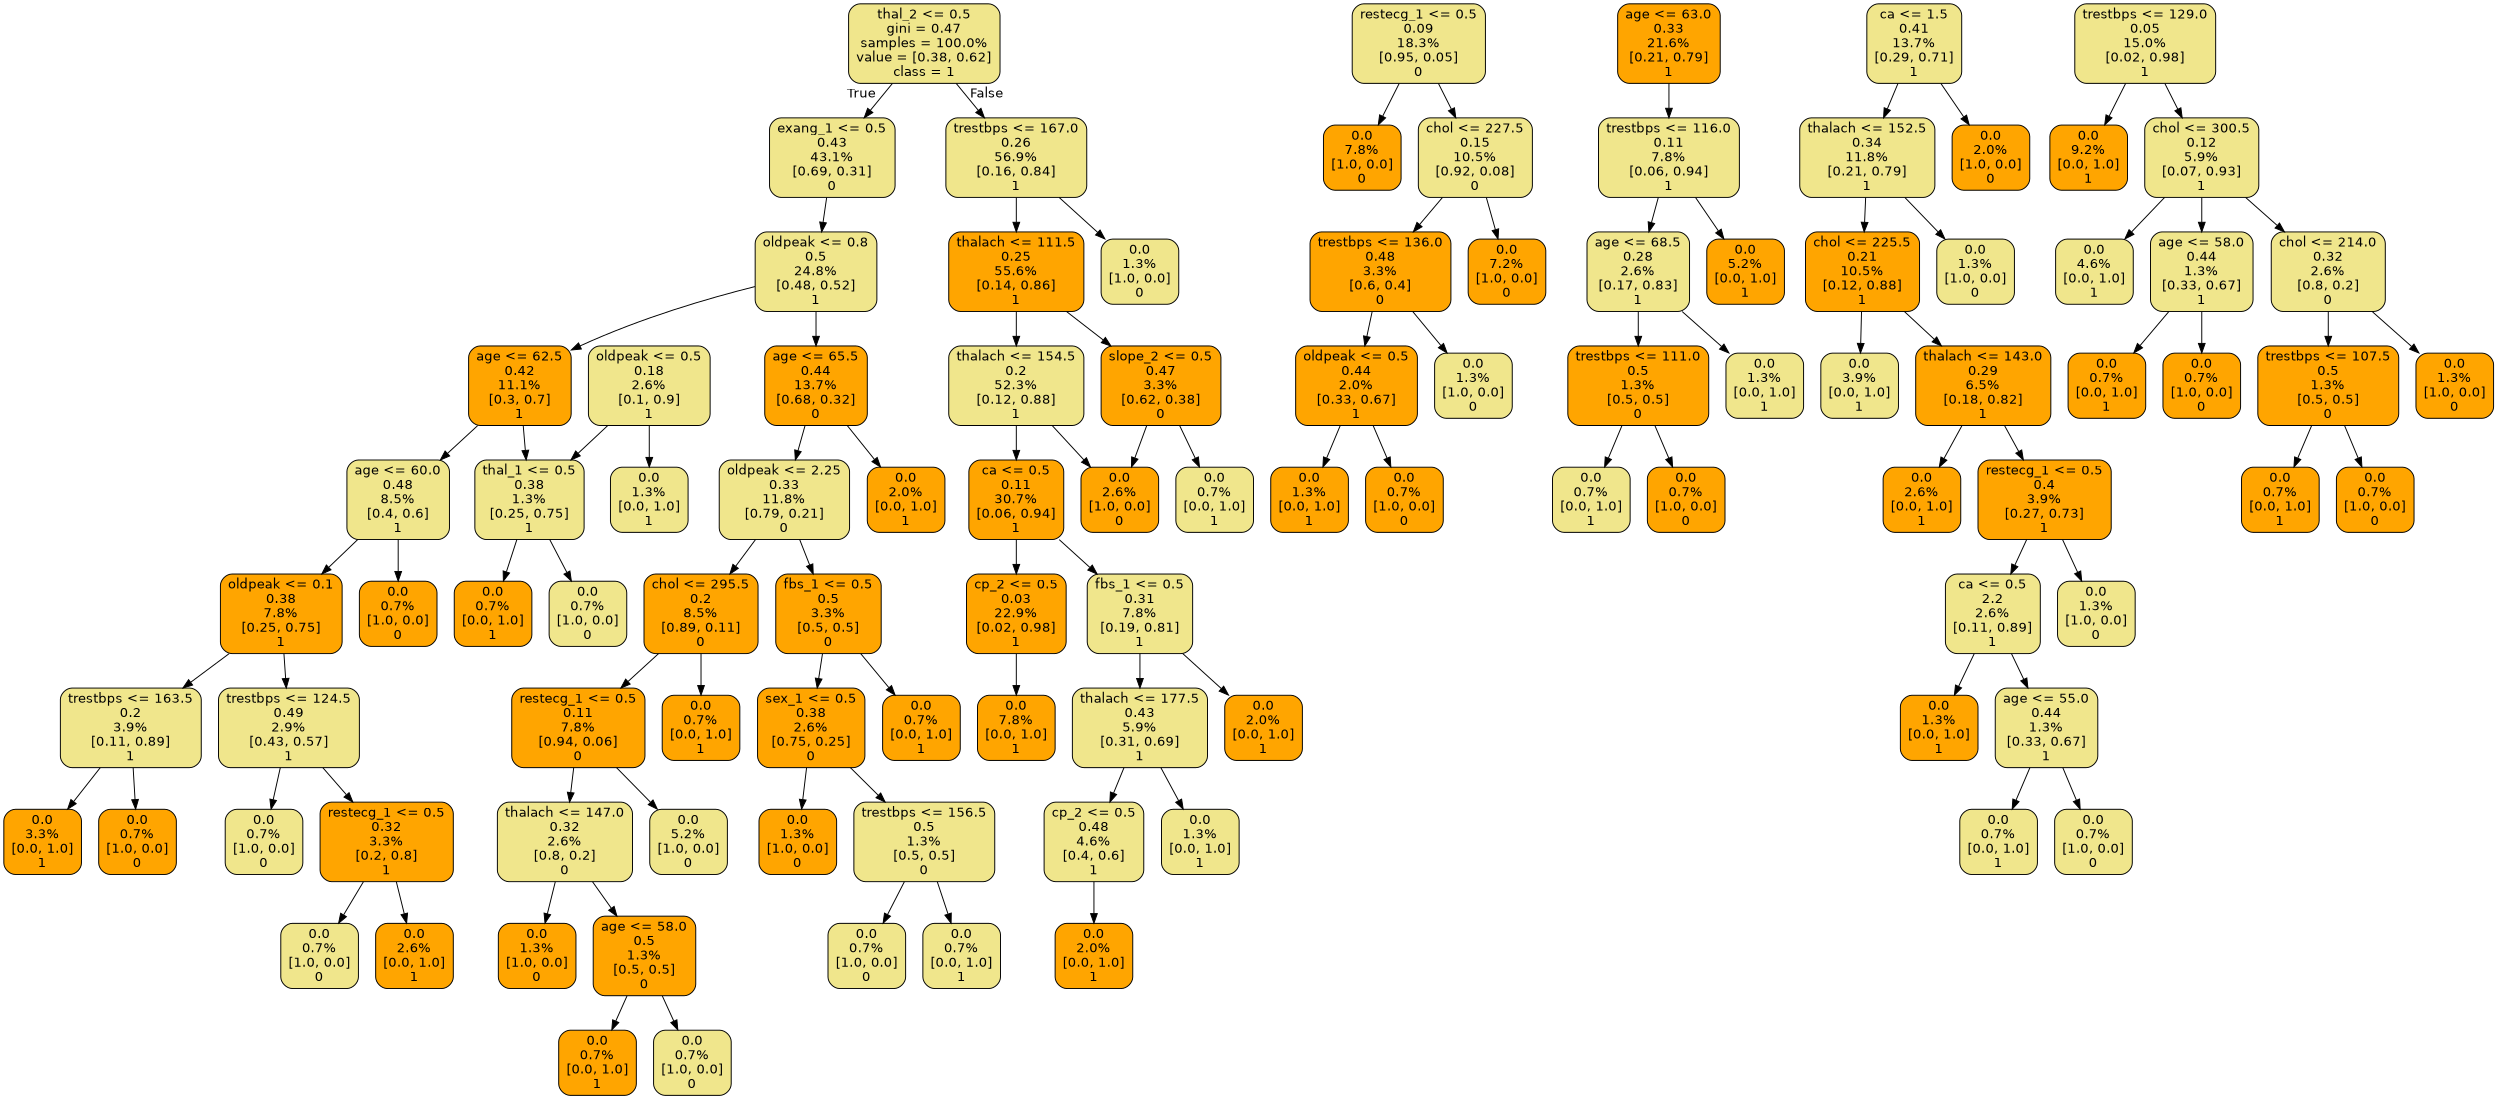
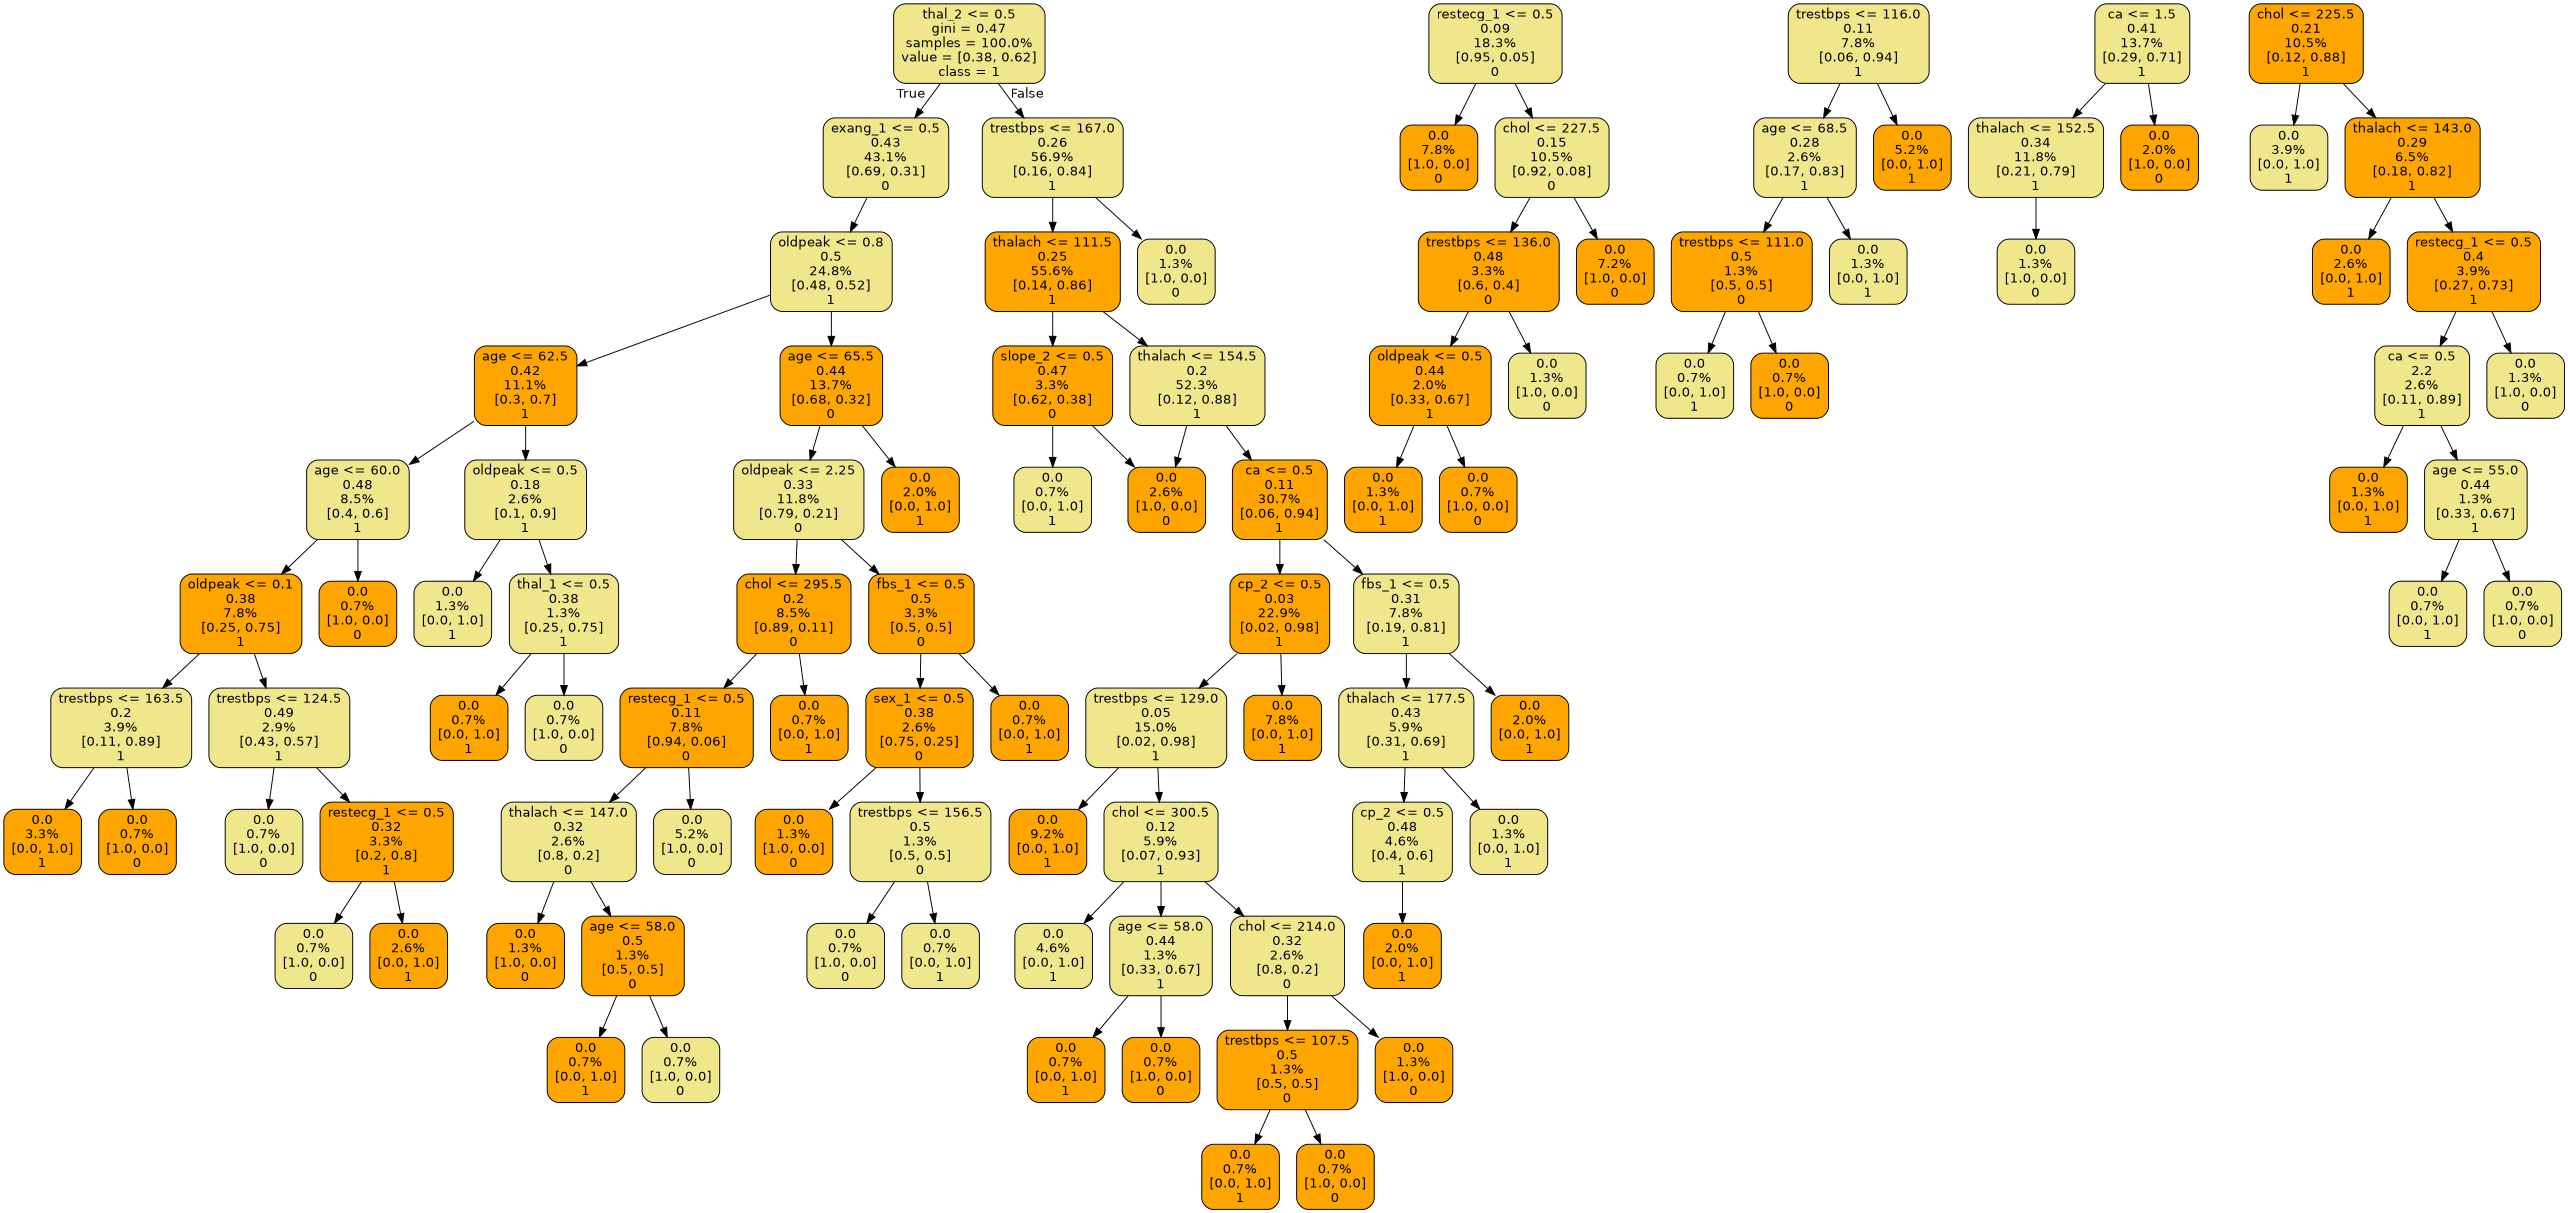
(1669, 44) -> none
(1865, 210) -> none
(524, 438) -> (526, 438)
none -> (1222, 668)
